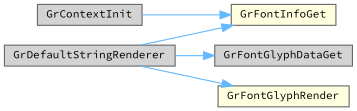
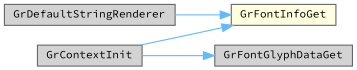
(189, 56) -> (173, 56)
(284, 96) -> none
